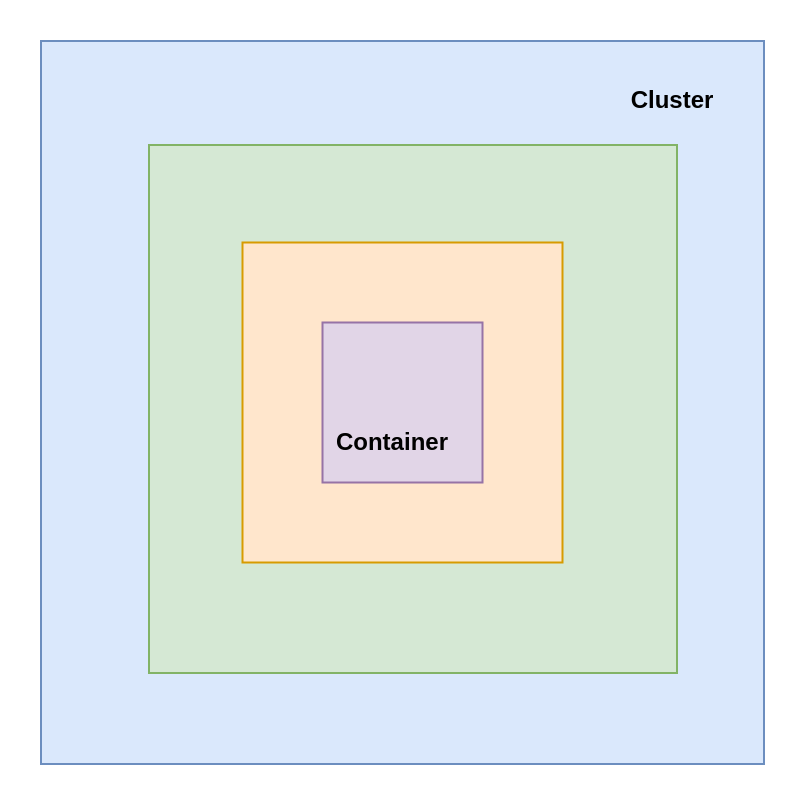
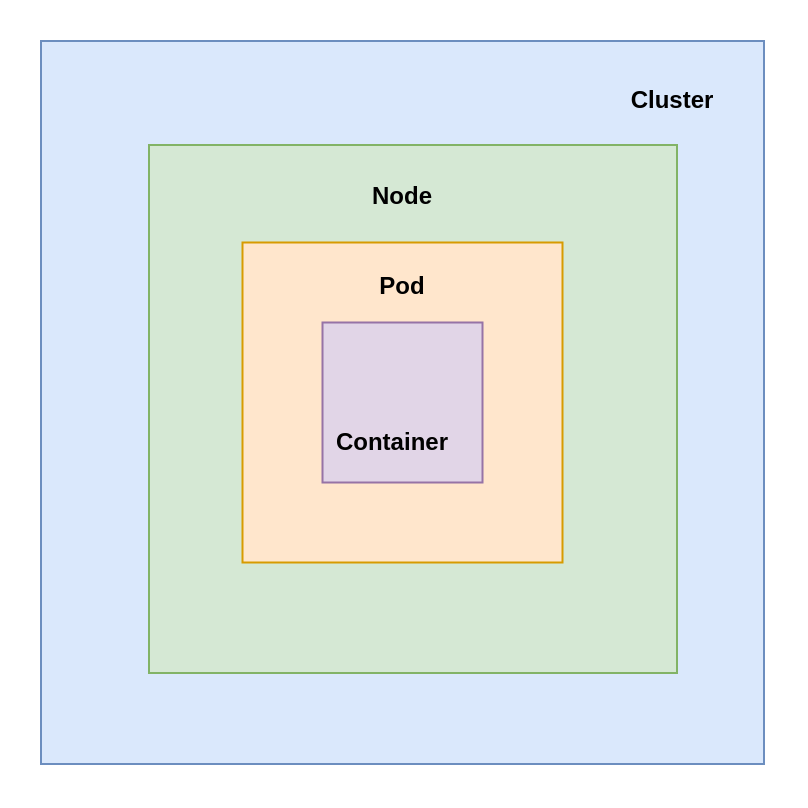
none -> (403, 197)
none -> (403, 287)
